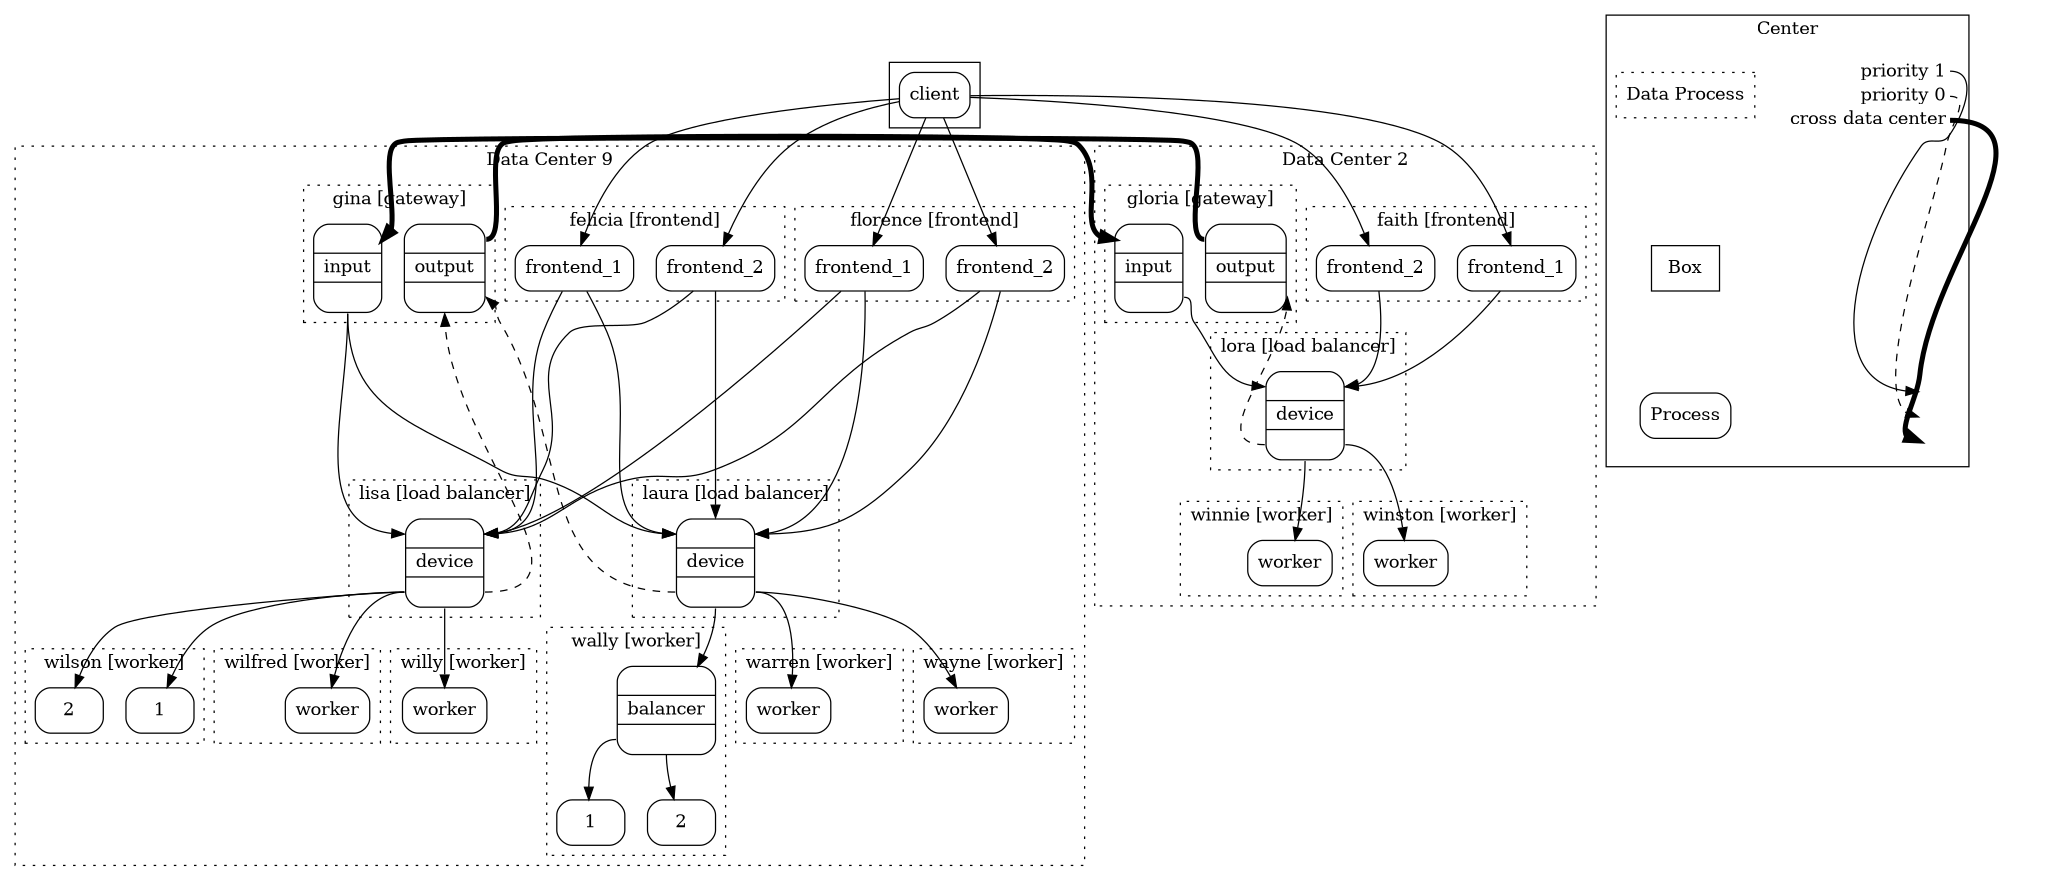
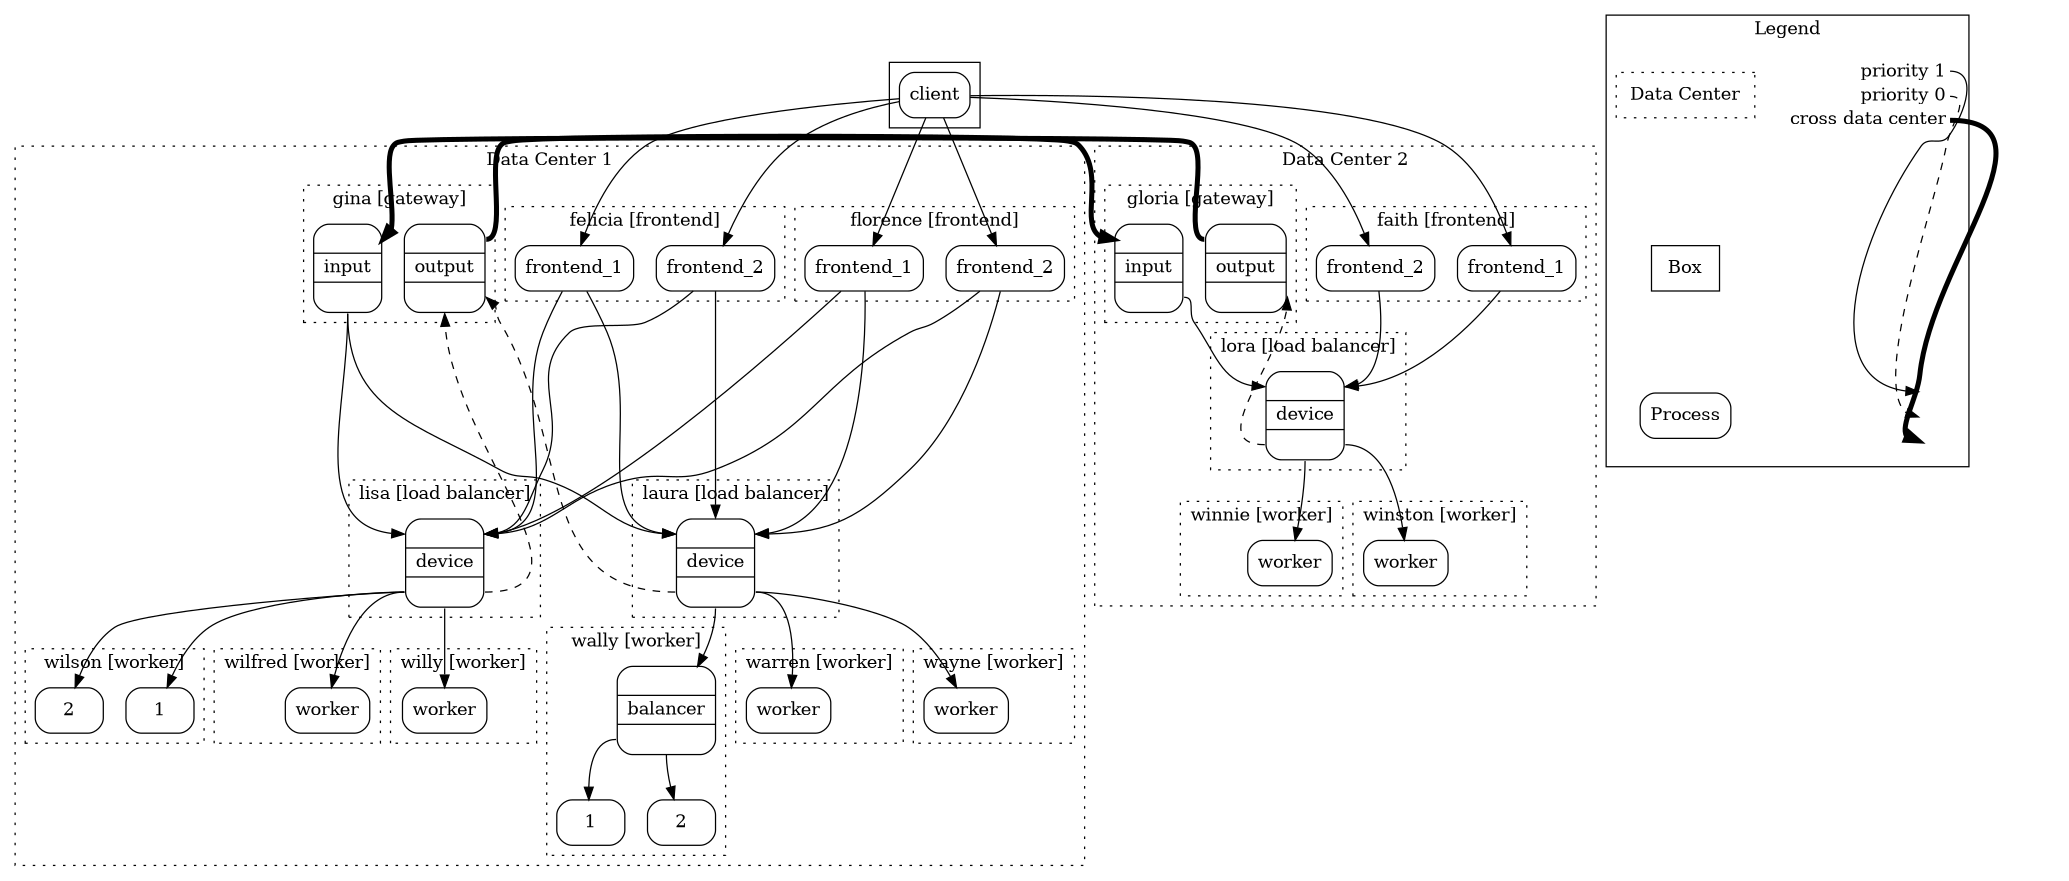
(1788, 30) -> (1788, 30)
(1686, 95) -> (1686, 95)
(550, 161) -> (550, 161)
